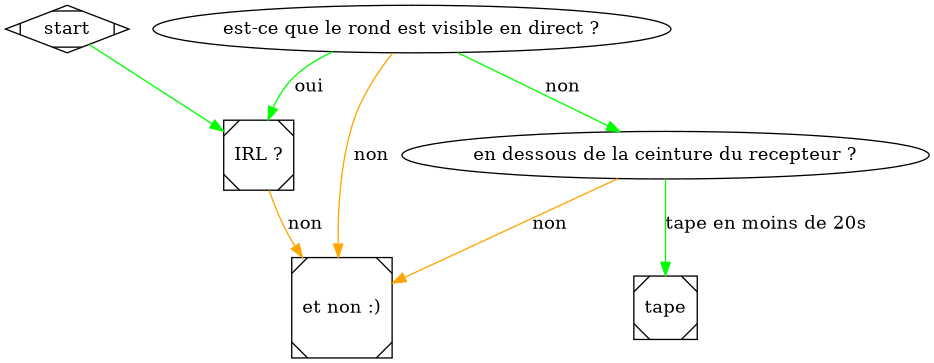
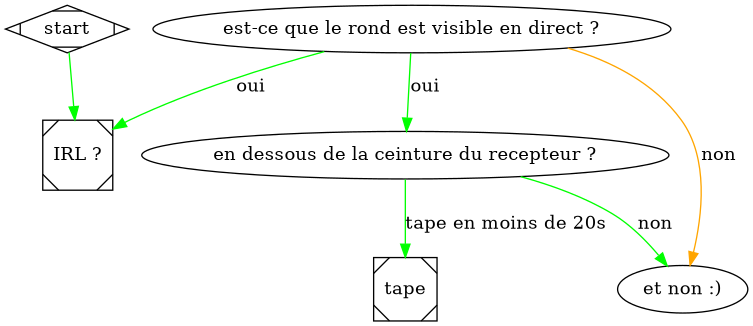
(563, 87) -> (425, 87)
(280, 219) -> none
(511, 228) -> (596, 205)
(342, 308) -> (683, 289)
